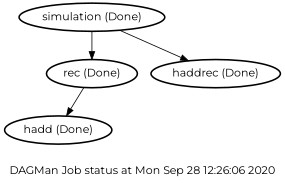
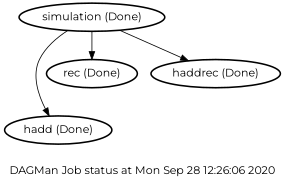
(77, 98) -> (38, 65)
